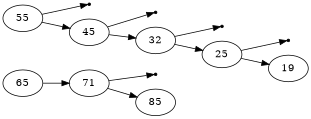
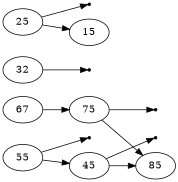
(119, 36) -> (119, 166)
(185, 47) -> none
(288, 68) -> (89, 32)
(23, 83) -> (23, 110)
(89, 83) -> (89, 110)
